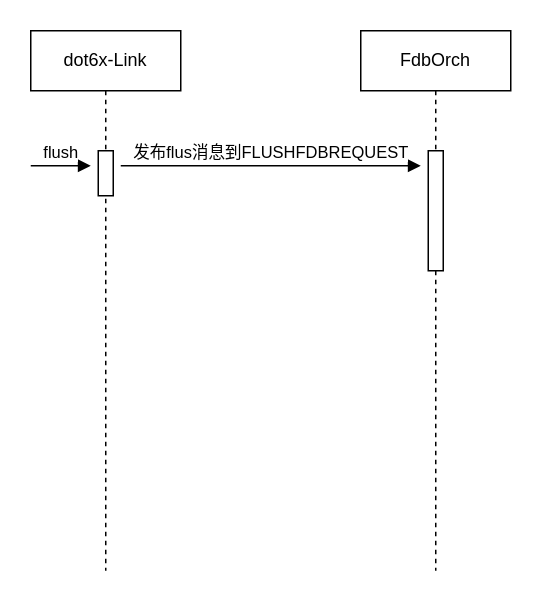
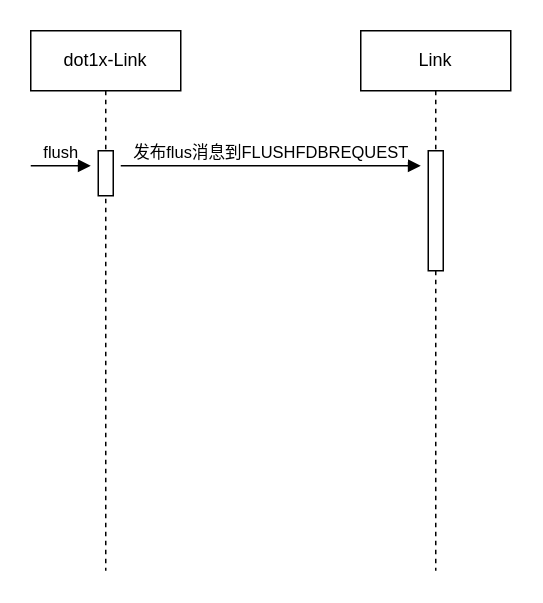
(106, 61) -> (106, 61)
(436, 61) -> (436, 61)
